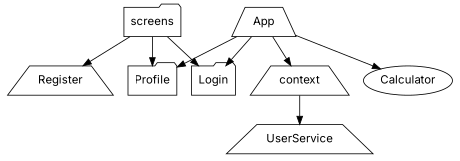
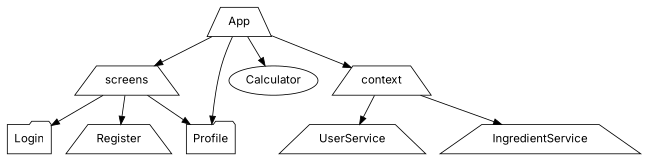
(152, 22) -> (127, 81)
(241, 48) -> (187, 49)
none -> (540, 139)
